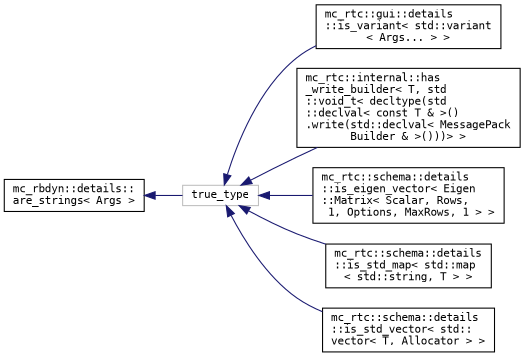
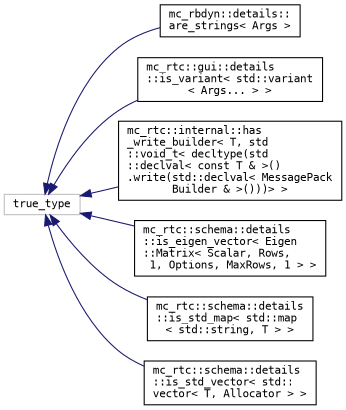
(169, 195) -> (84, 90)
